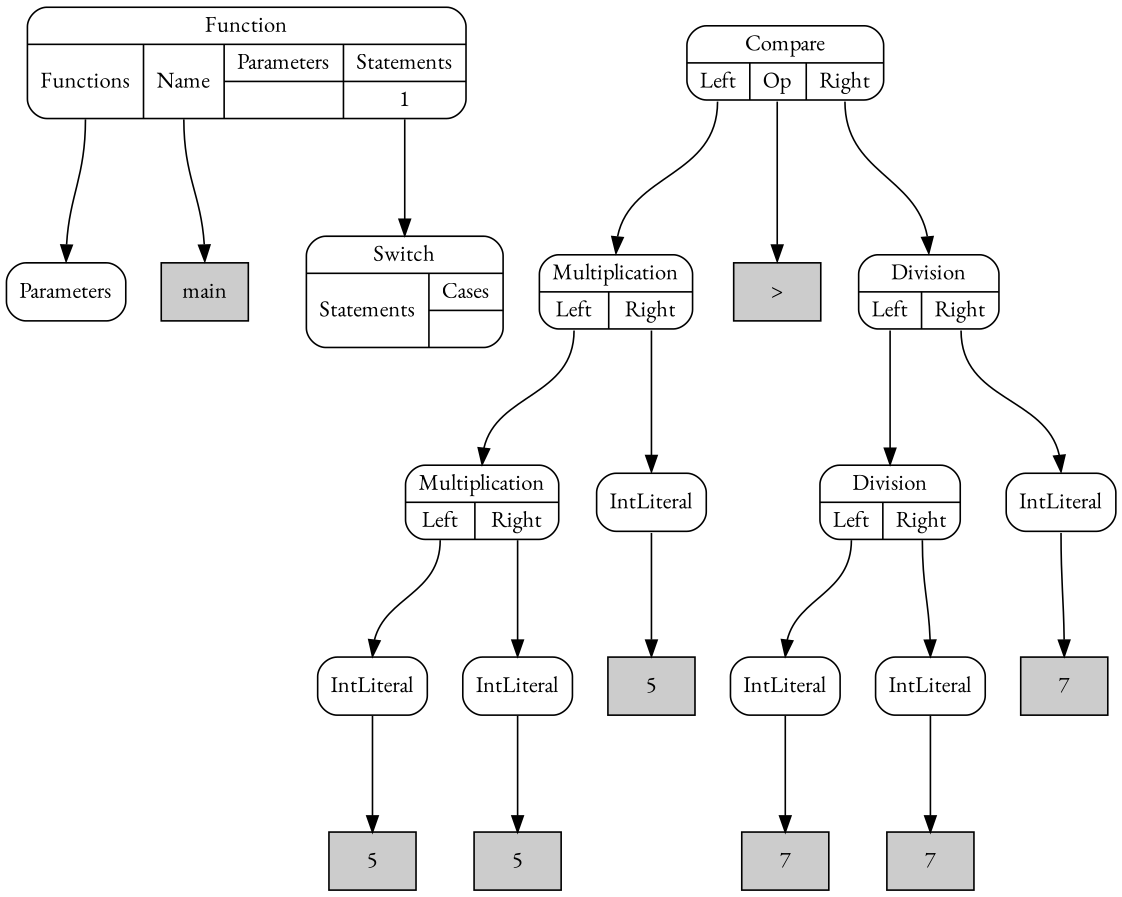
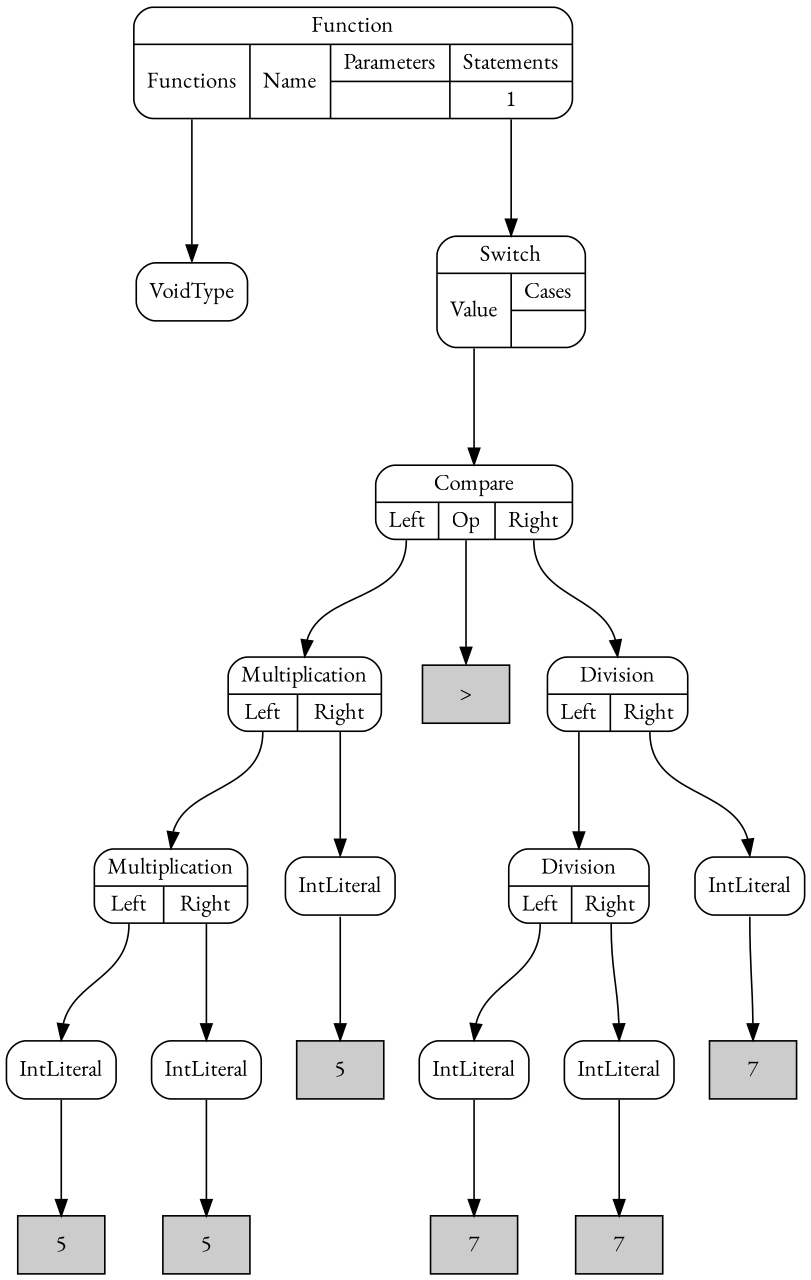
(66, 292) -> (192, 292)
(205, 292) -> none
(368, 310) -> (474, 310)
none -> (474, 398)
